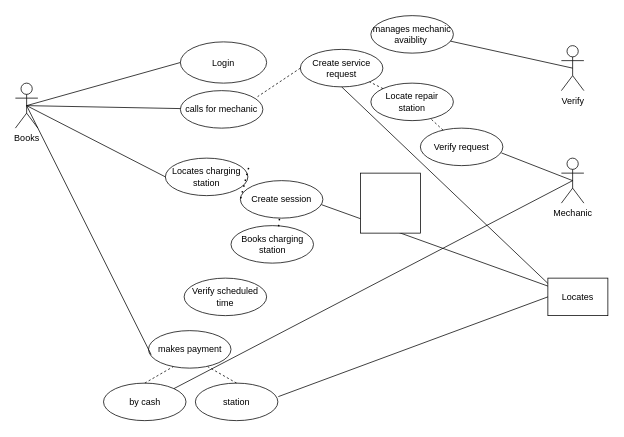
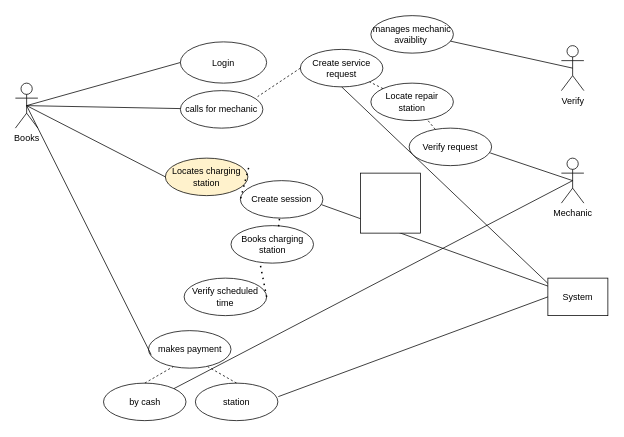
(462, 147) -> (450, 147)
(207, 177) -> (207, 177)
none -> (263, 278)
(578, 297) -> (578, 297)
